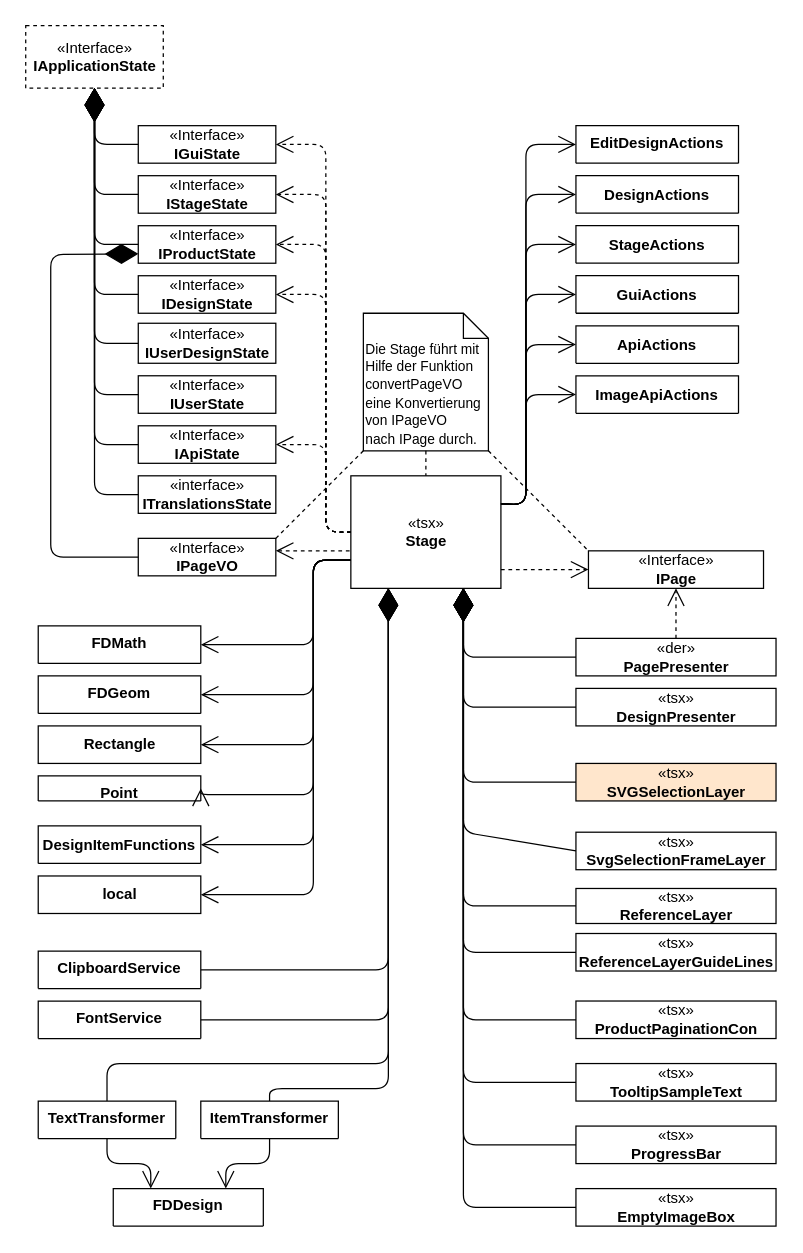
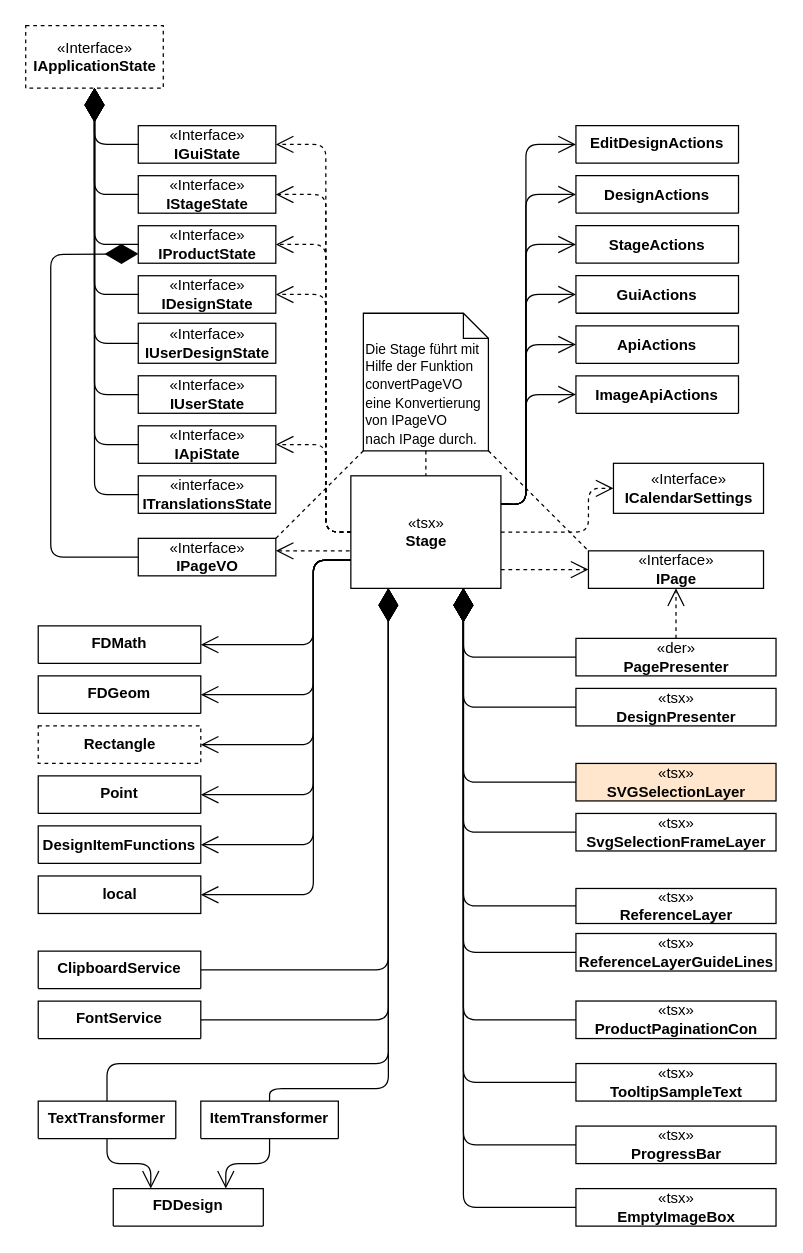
none -> (688, 488)
none -> (566, 532)
(119, 744) -> (119, 744)
(119, 788) -> (119, 794)
(676, 851) -> (676, 832)
